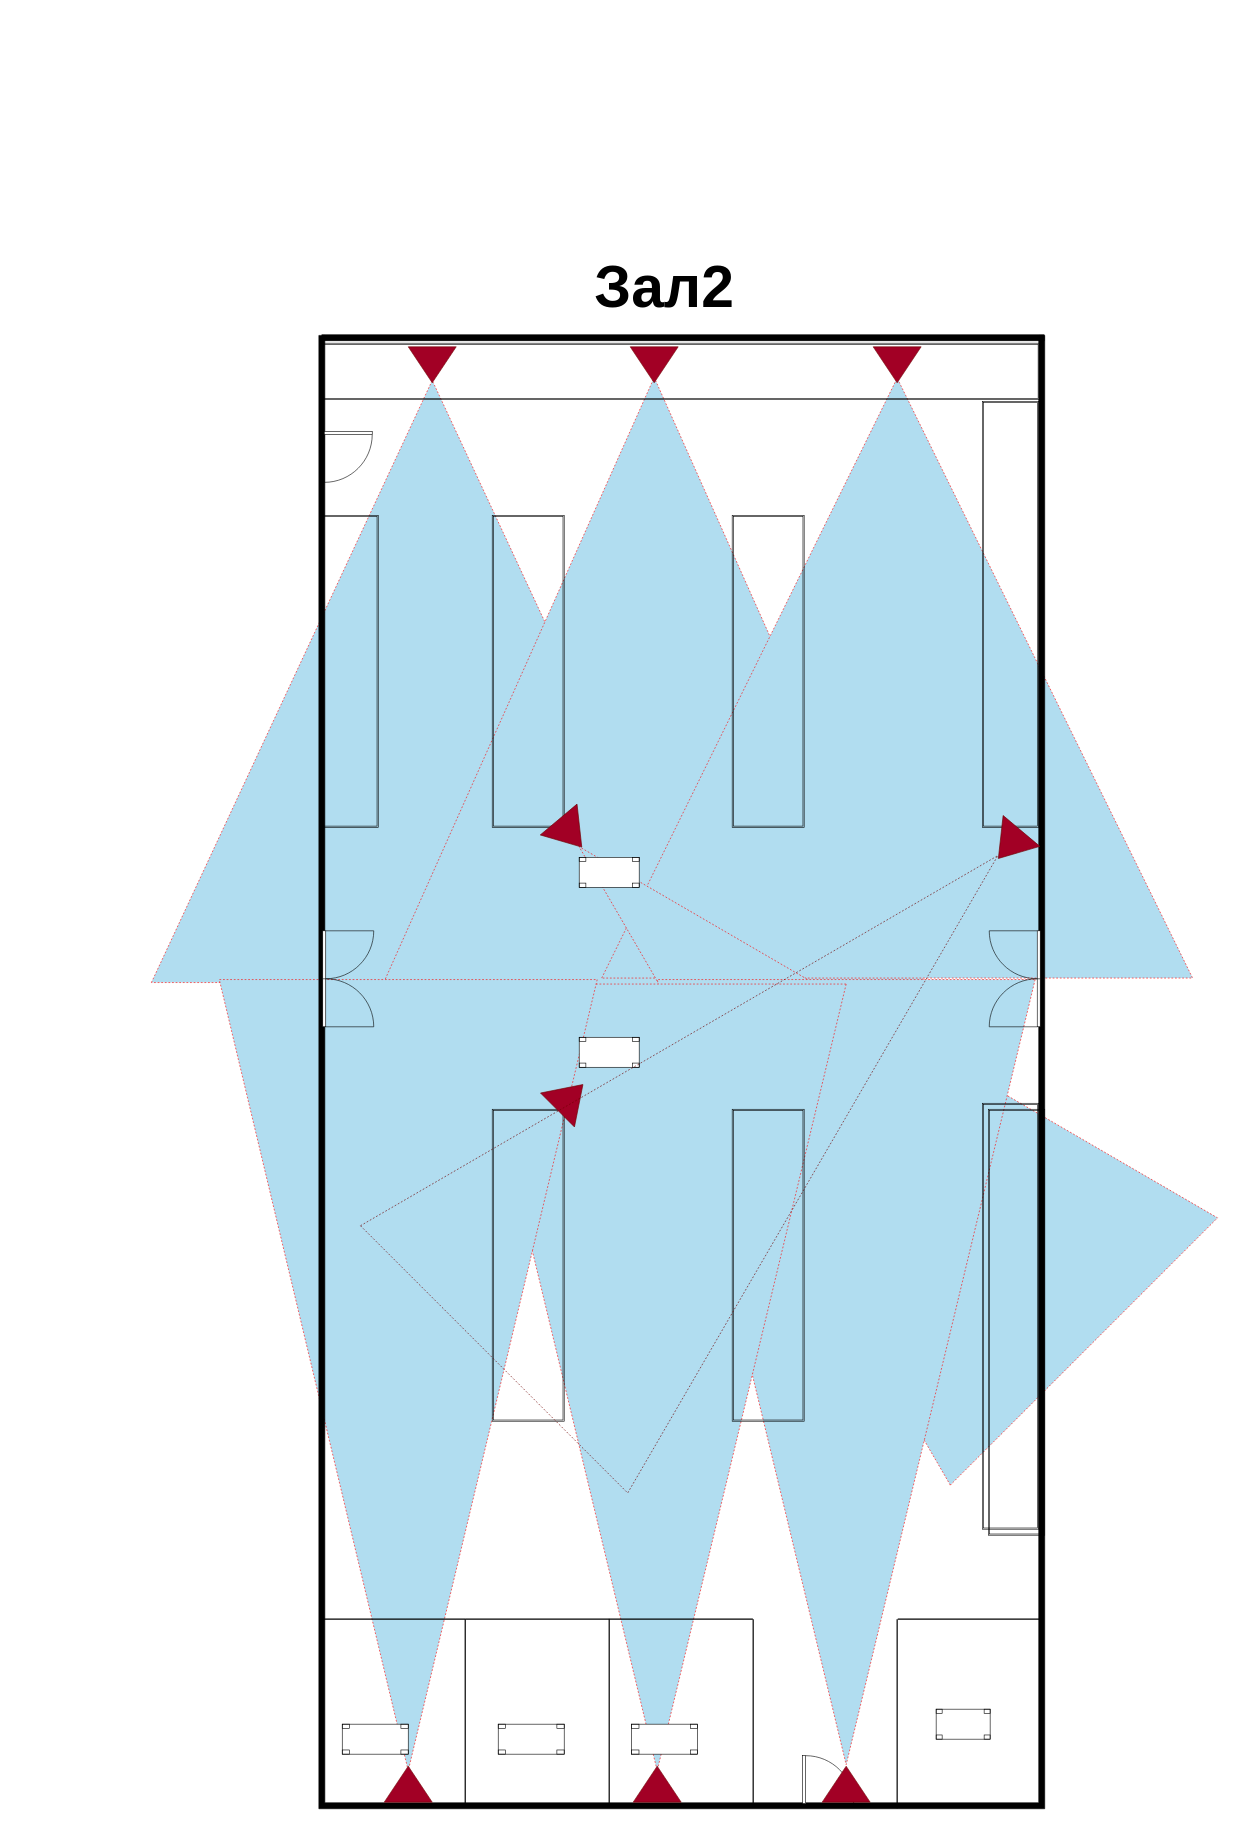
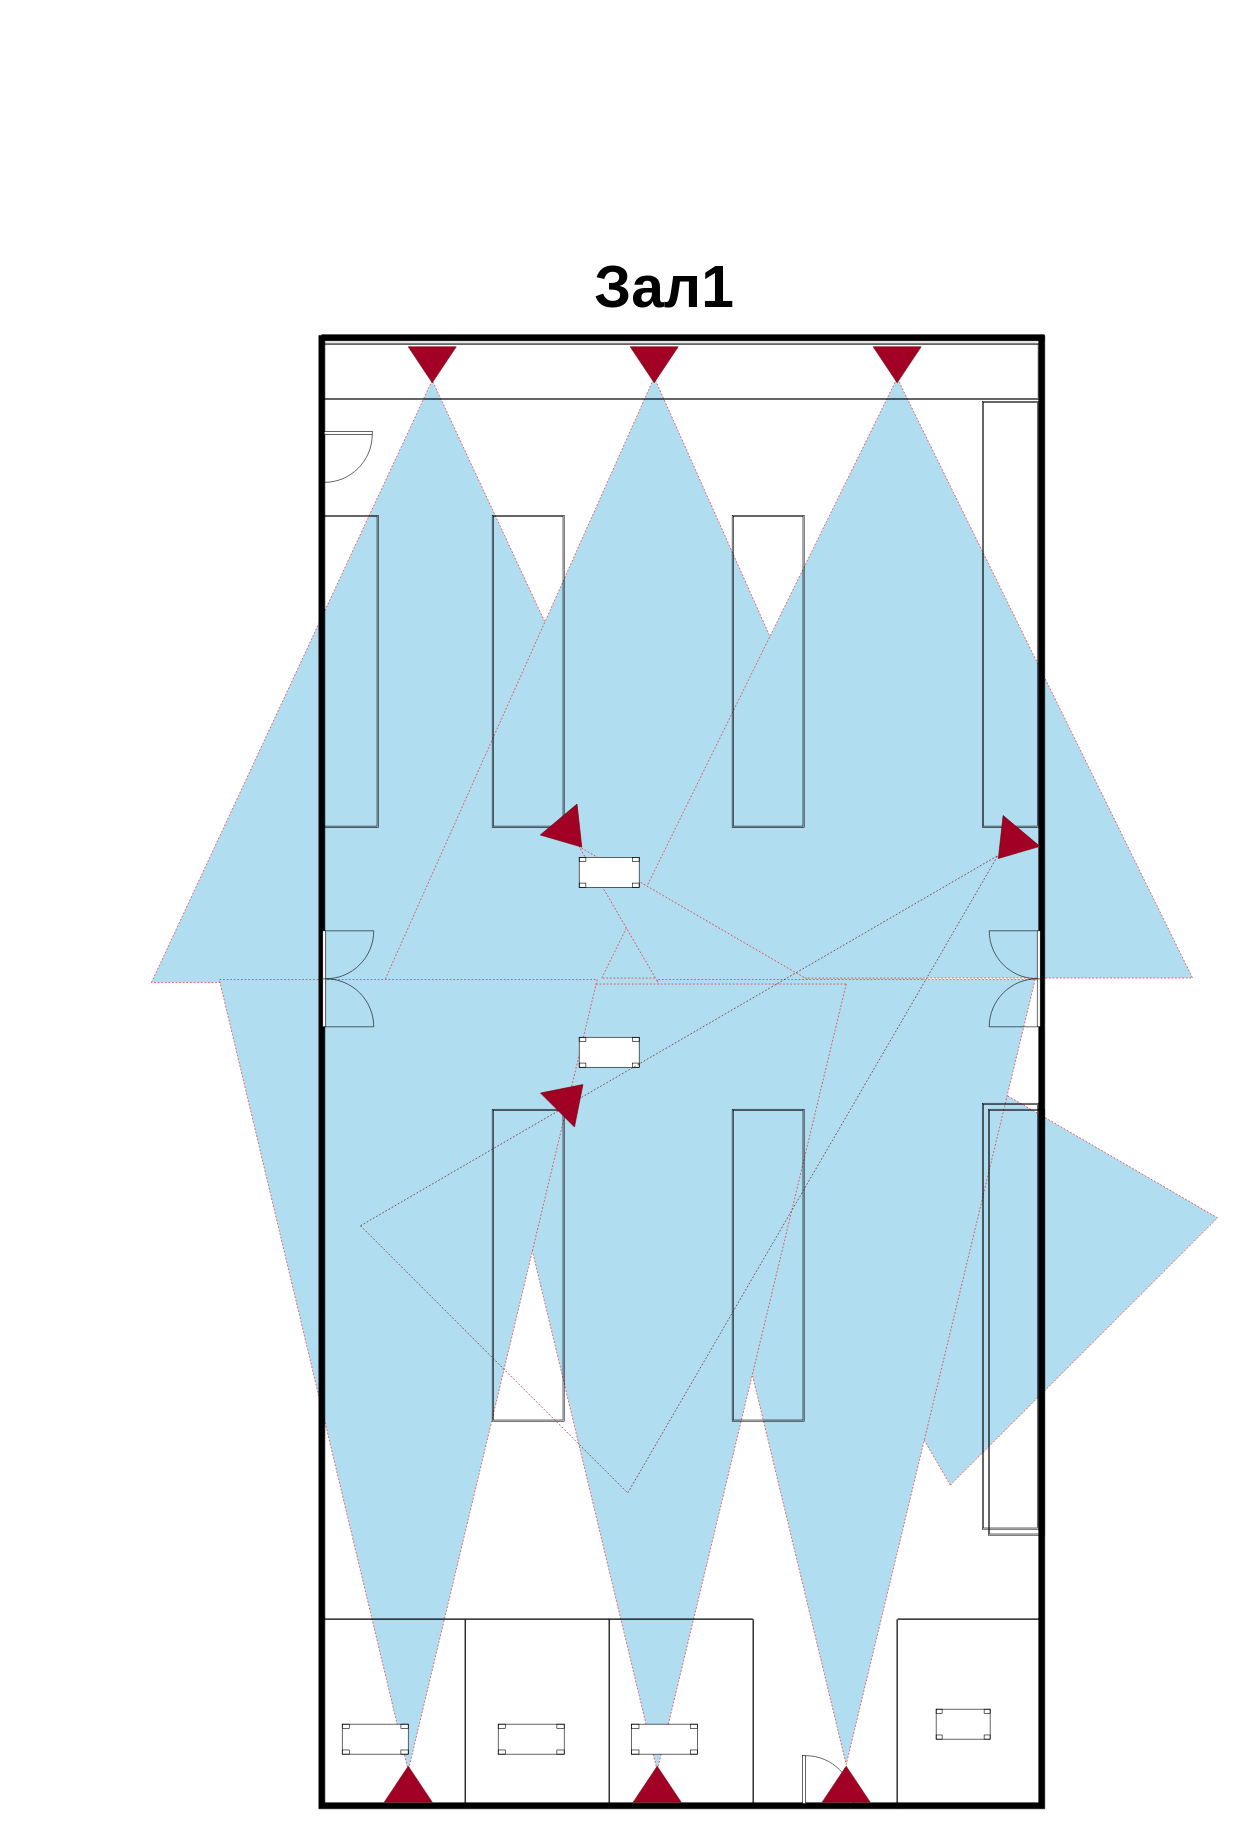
(665, 287) -> (665, 287)
